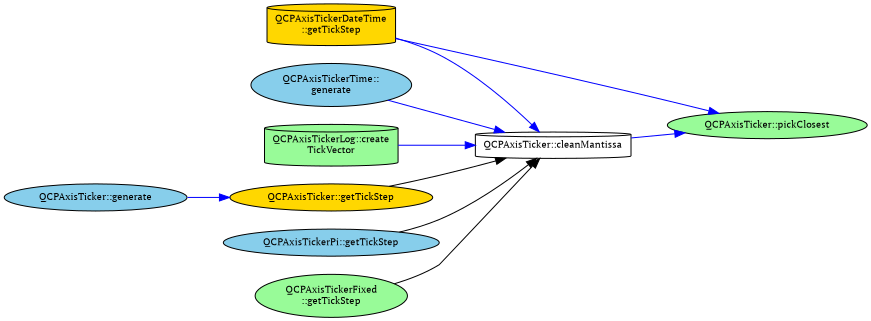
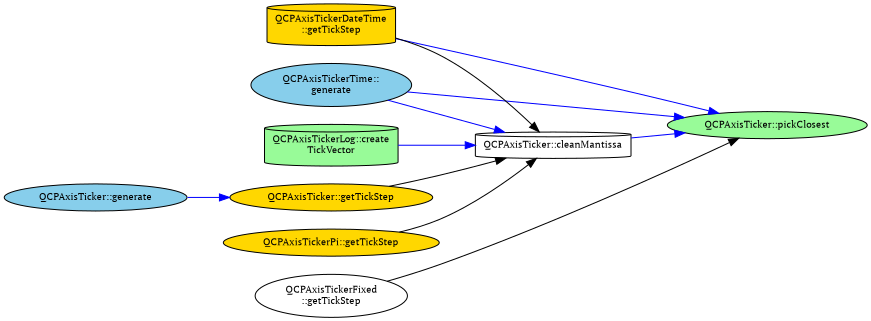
(469, 73) -> (469, 73)
none -> (541, 104)
(469, 233) -> (560, 217)
(331, 243) -> (331, 243)
(331, 296) -> (331, 296)
